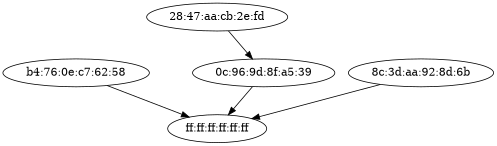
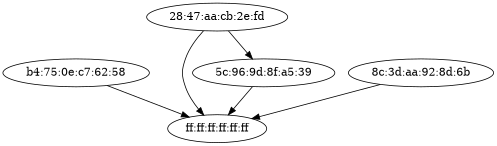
none -> (183, 69)
(76, 73) -> (76, 73)
(264, 73) -> (264, 73)
